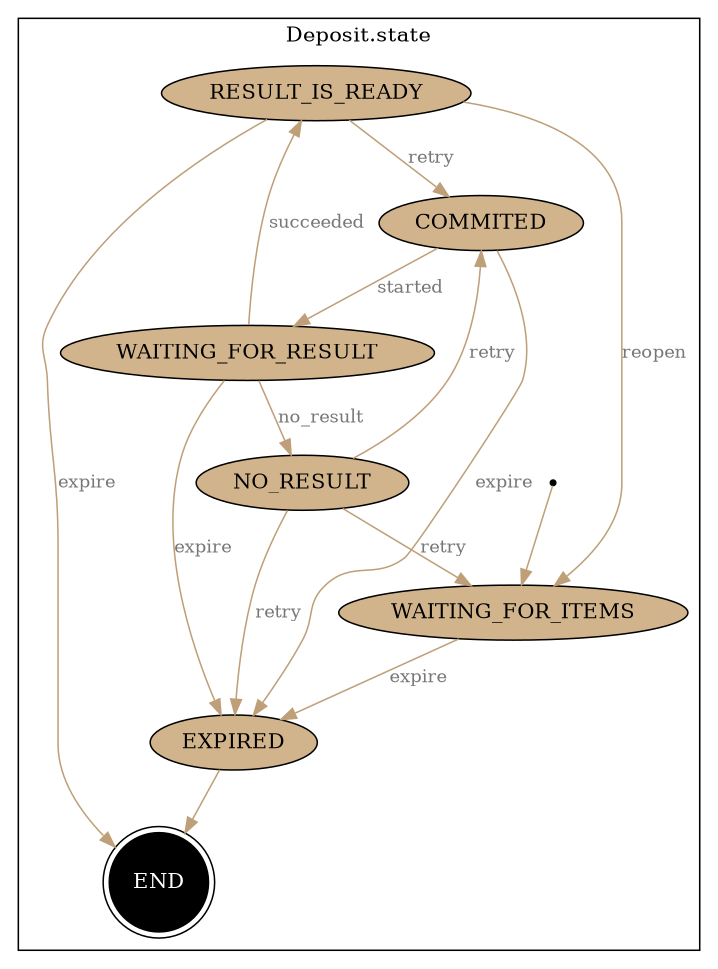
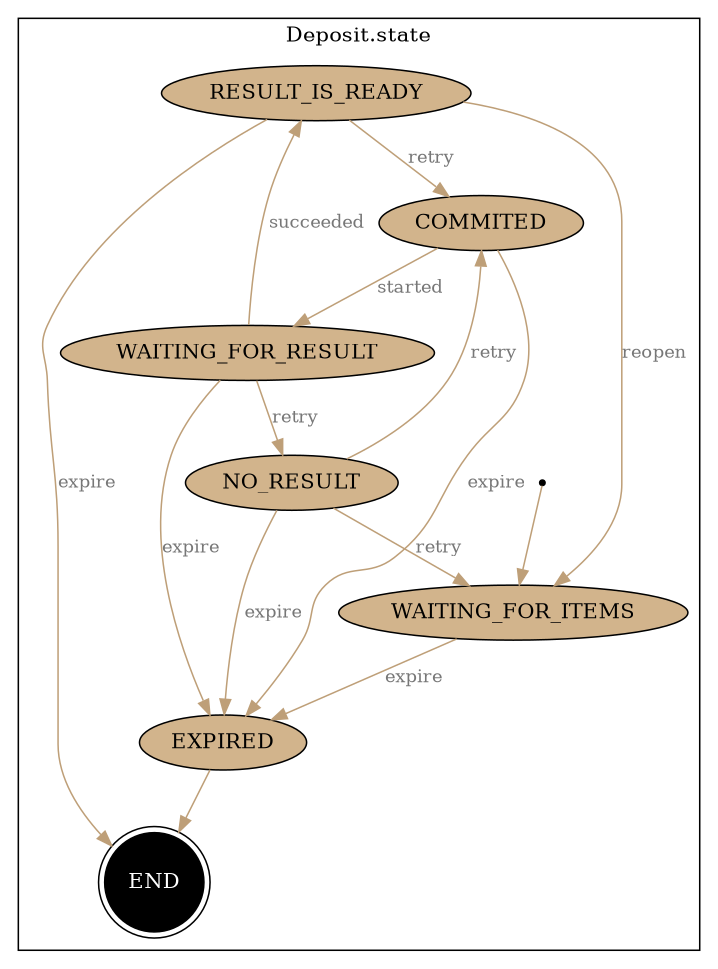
(321, 418) -> (296, 418)
(279, 613) -> (273, 613)
